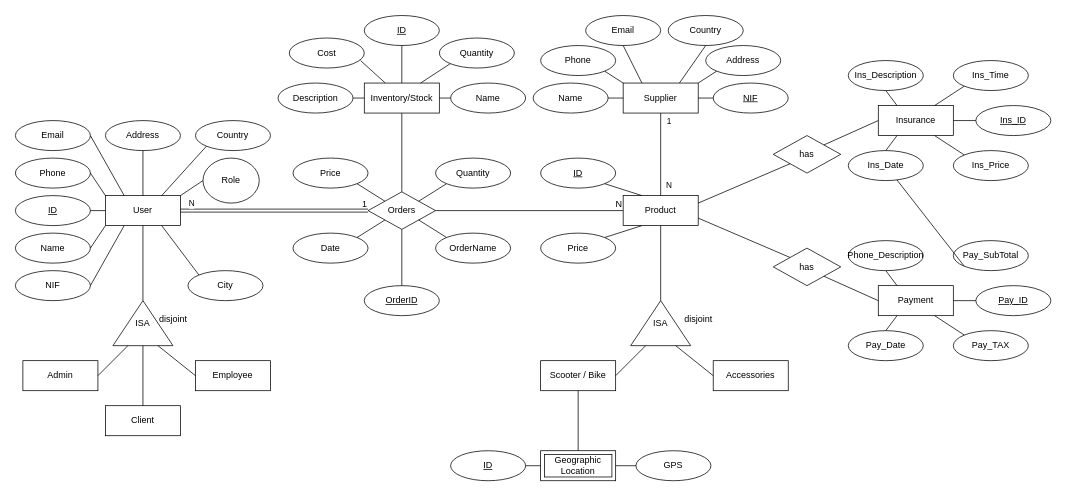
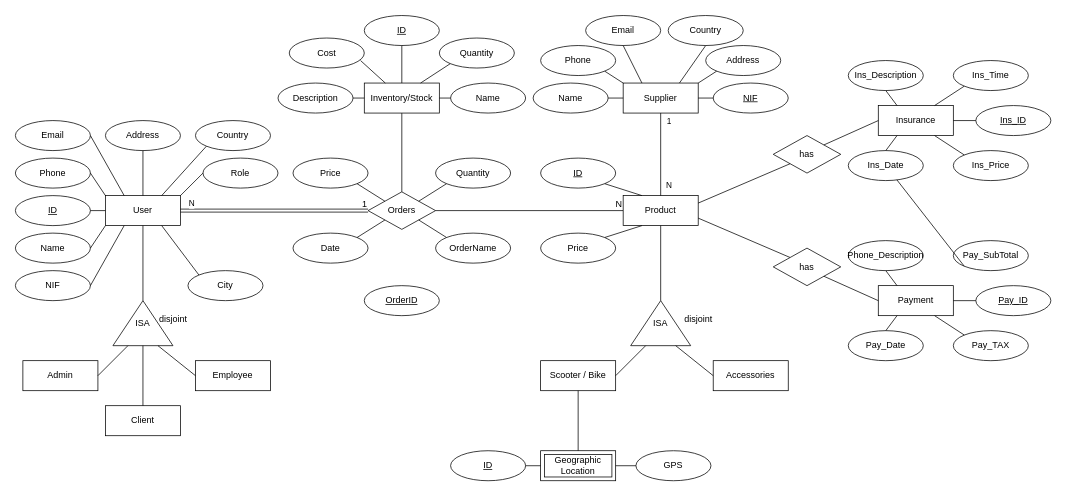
(231, 180) -> (240, 173)
(402, 257) -> none
